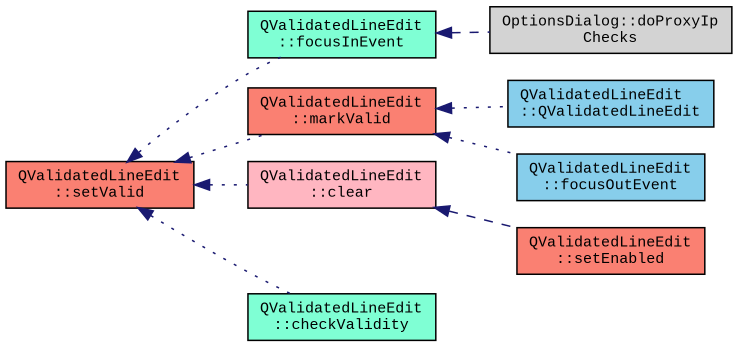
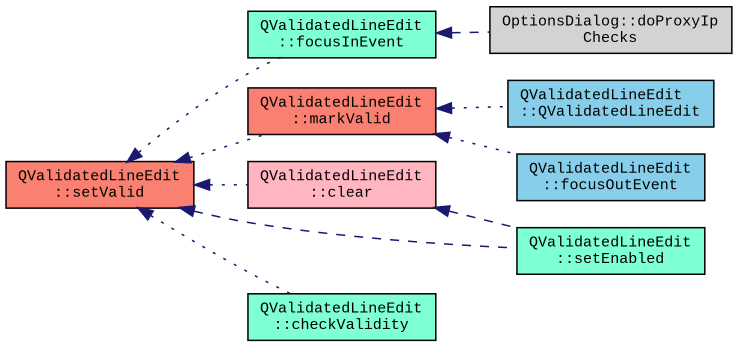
none -> (355, 236)
(611, 251) -> (611, 251)
